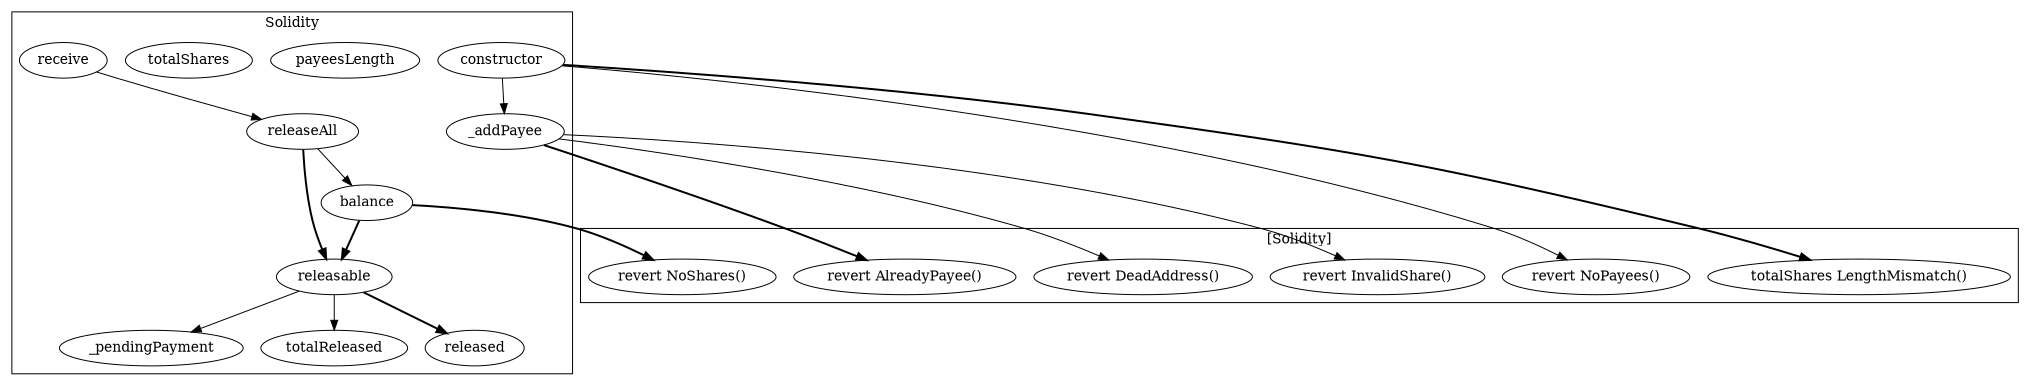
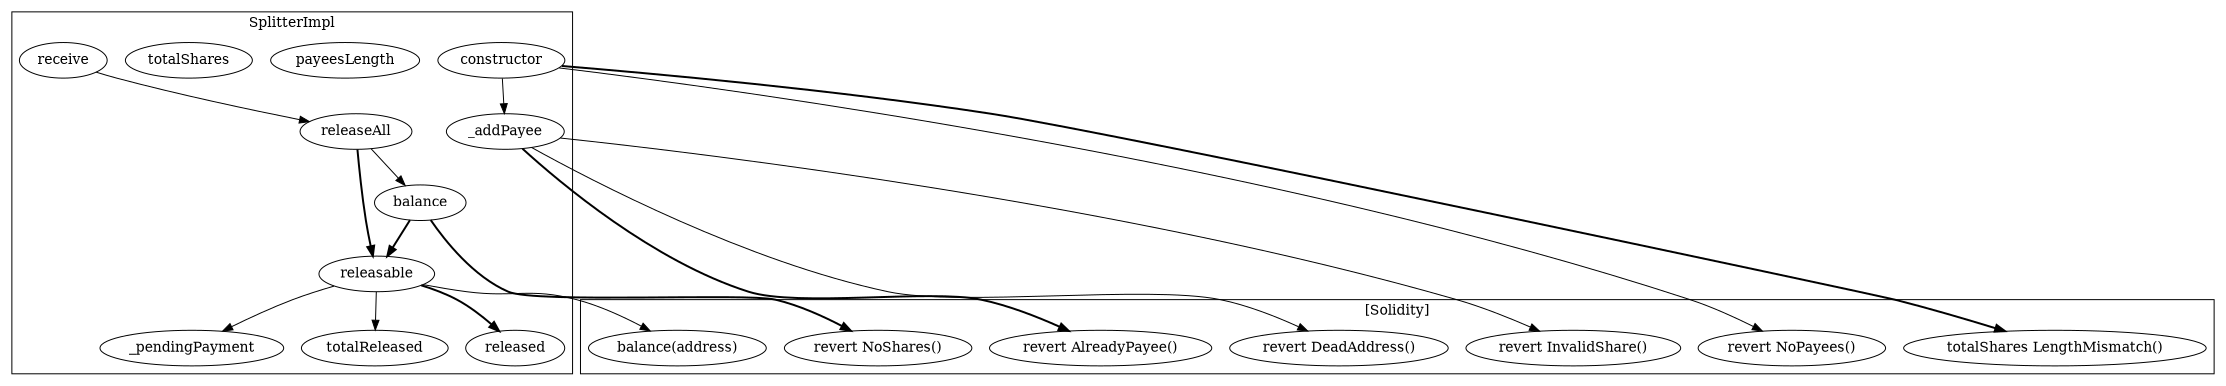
(292, 23) -> (292, 23)
none -> (677, 348)
